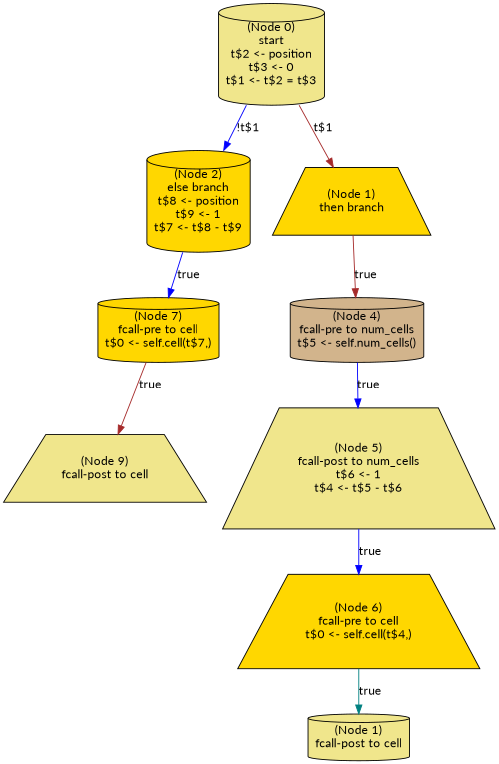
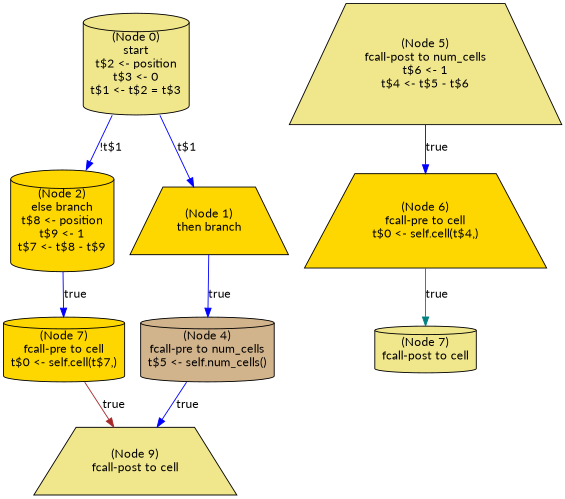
(314, 132) -> (175, 147)
(354, 262) -> (208, 281)
(358, 381) -> (174, 401)
(359, 737) -> (426, 349)
